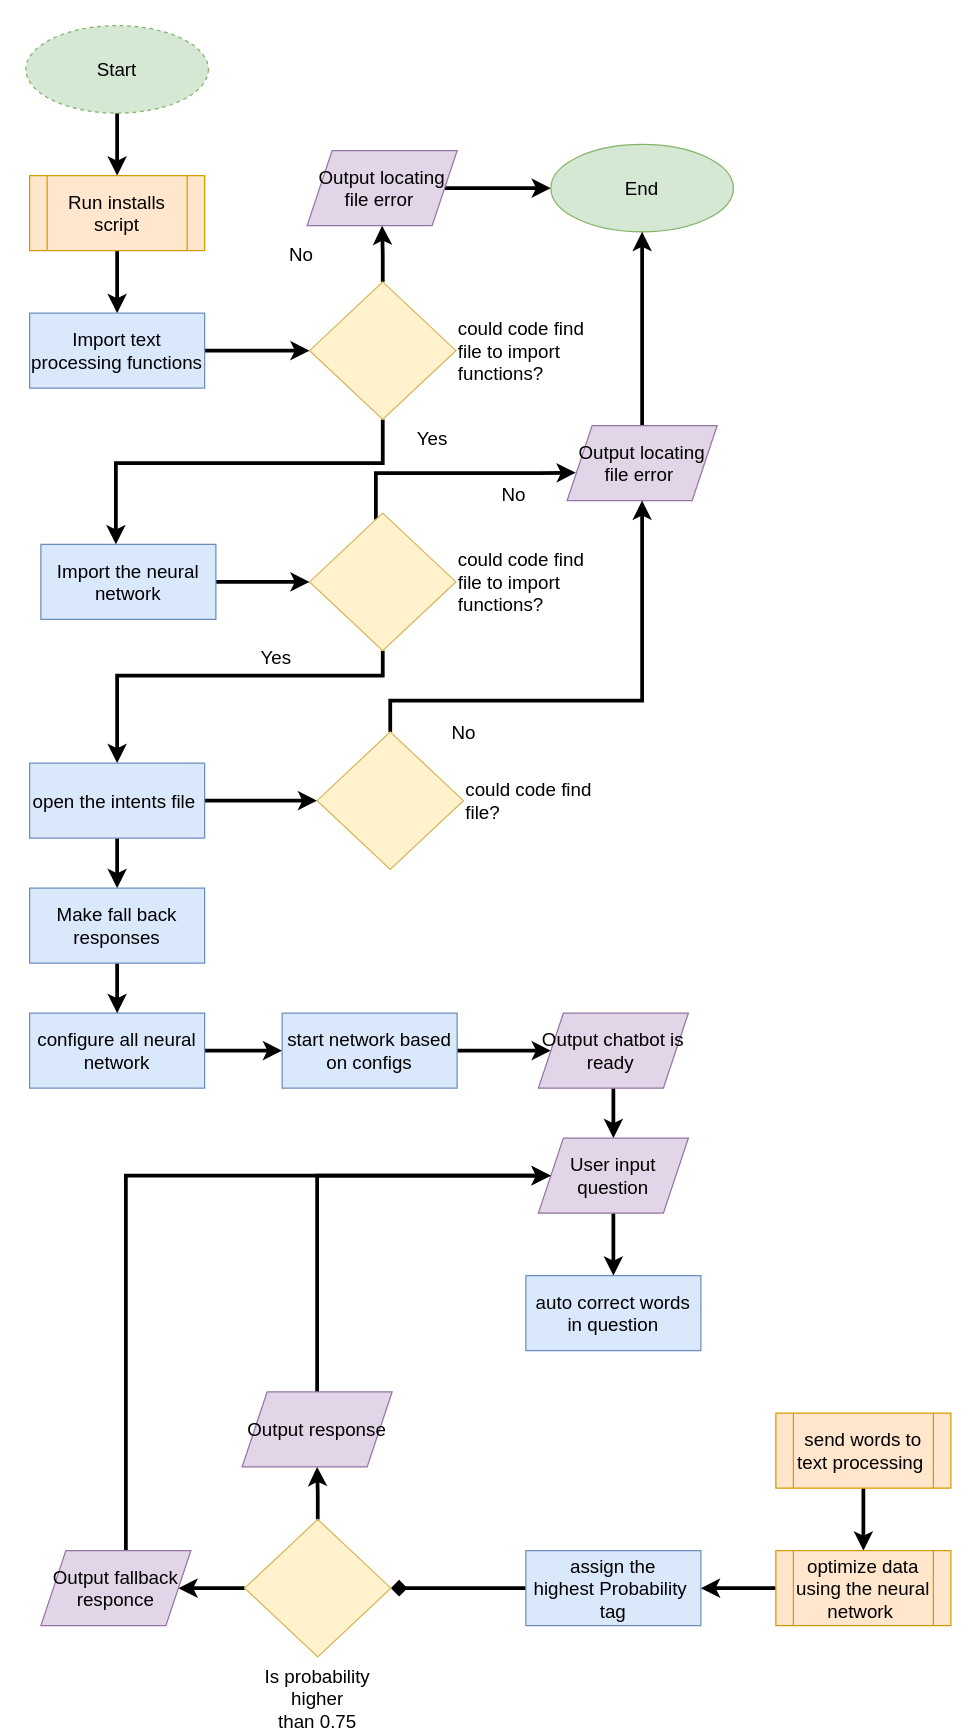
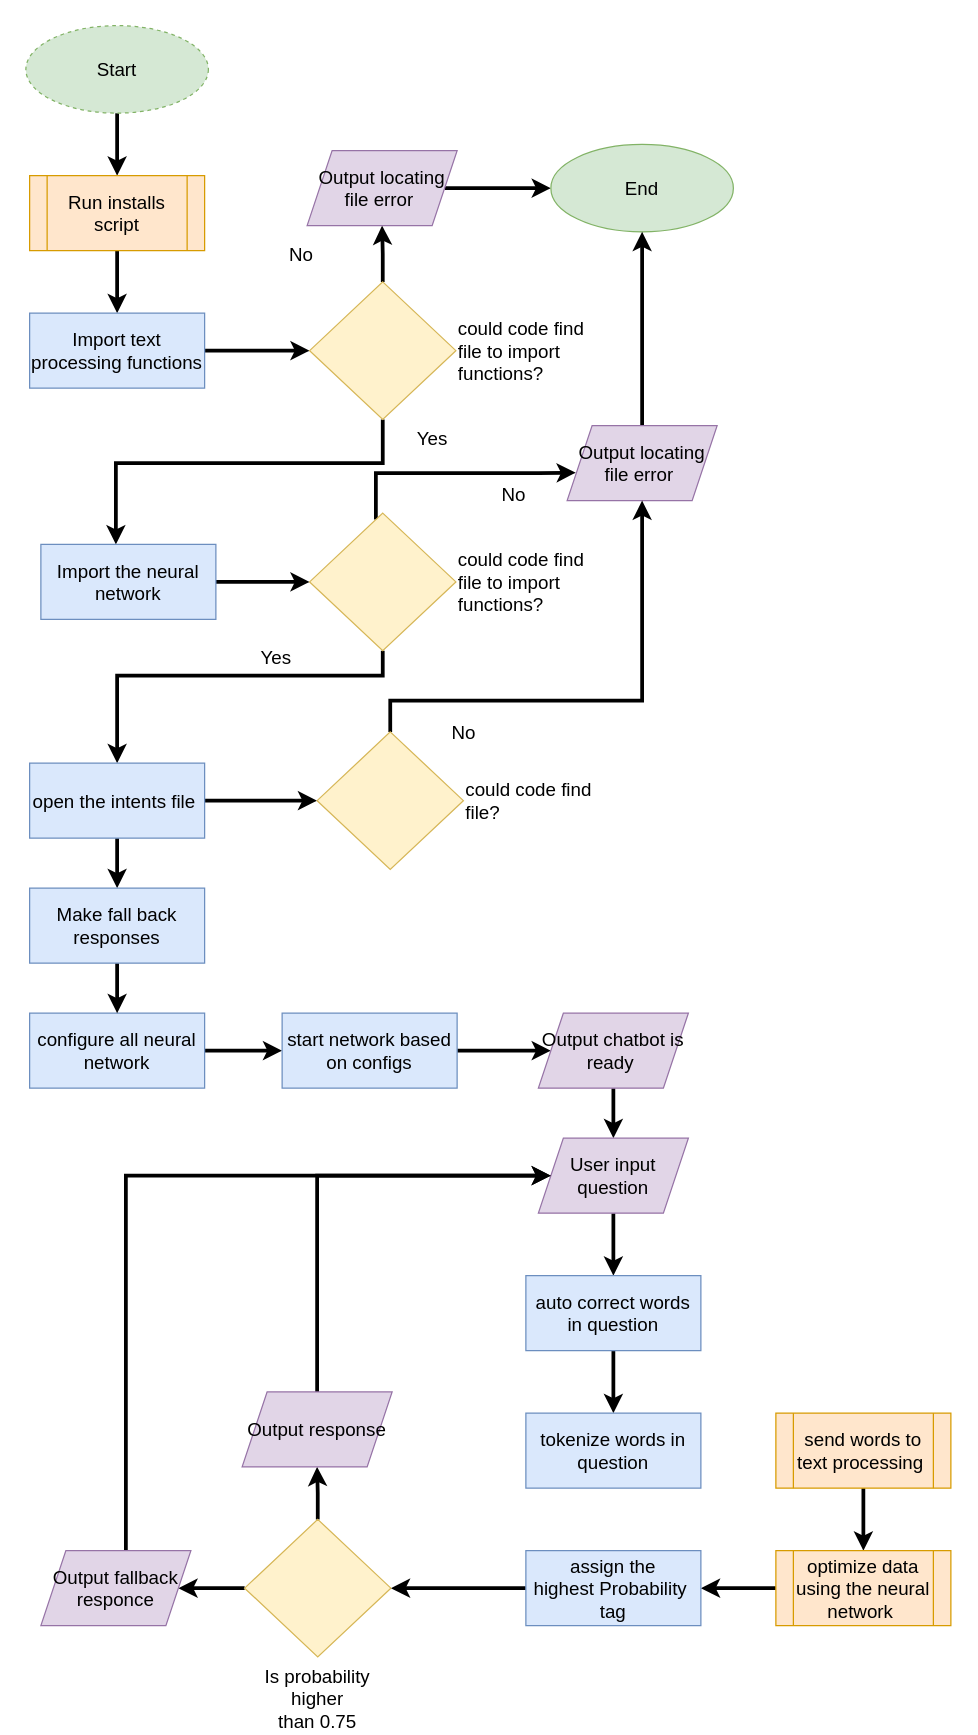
none -> (613, 1375)
none -> (613, 1451)
(407, 1588) -> (406, 1588)
